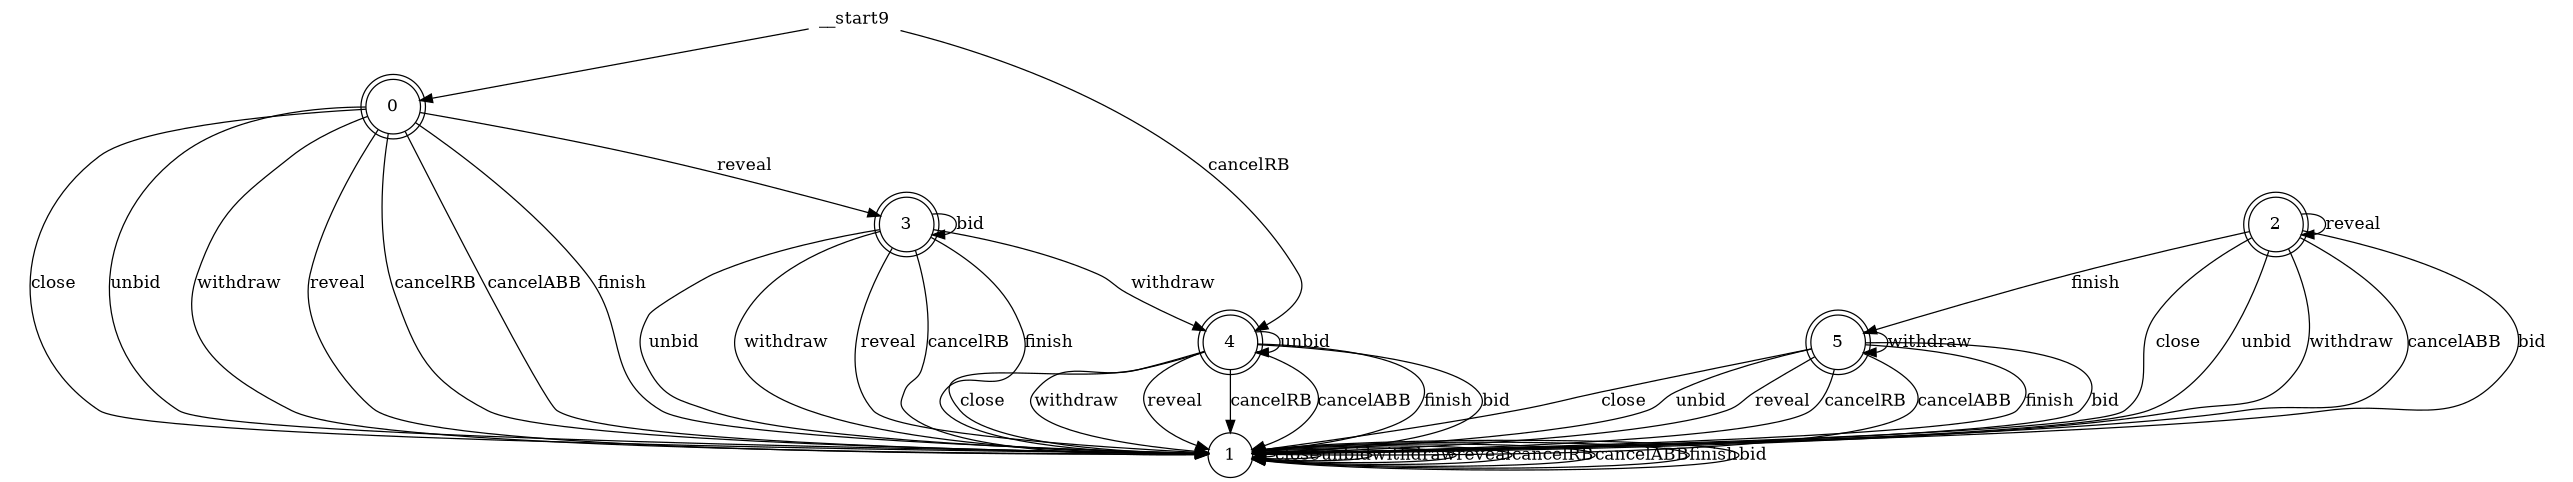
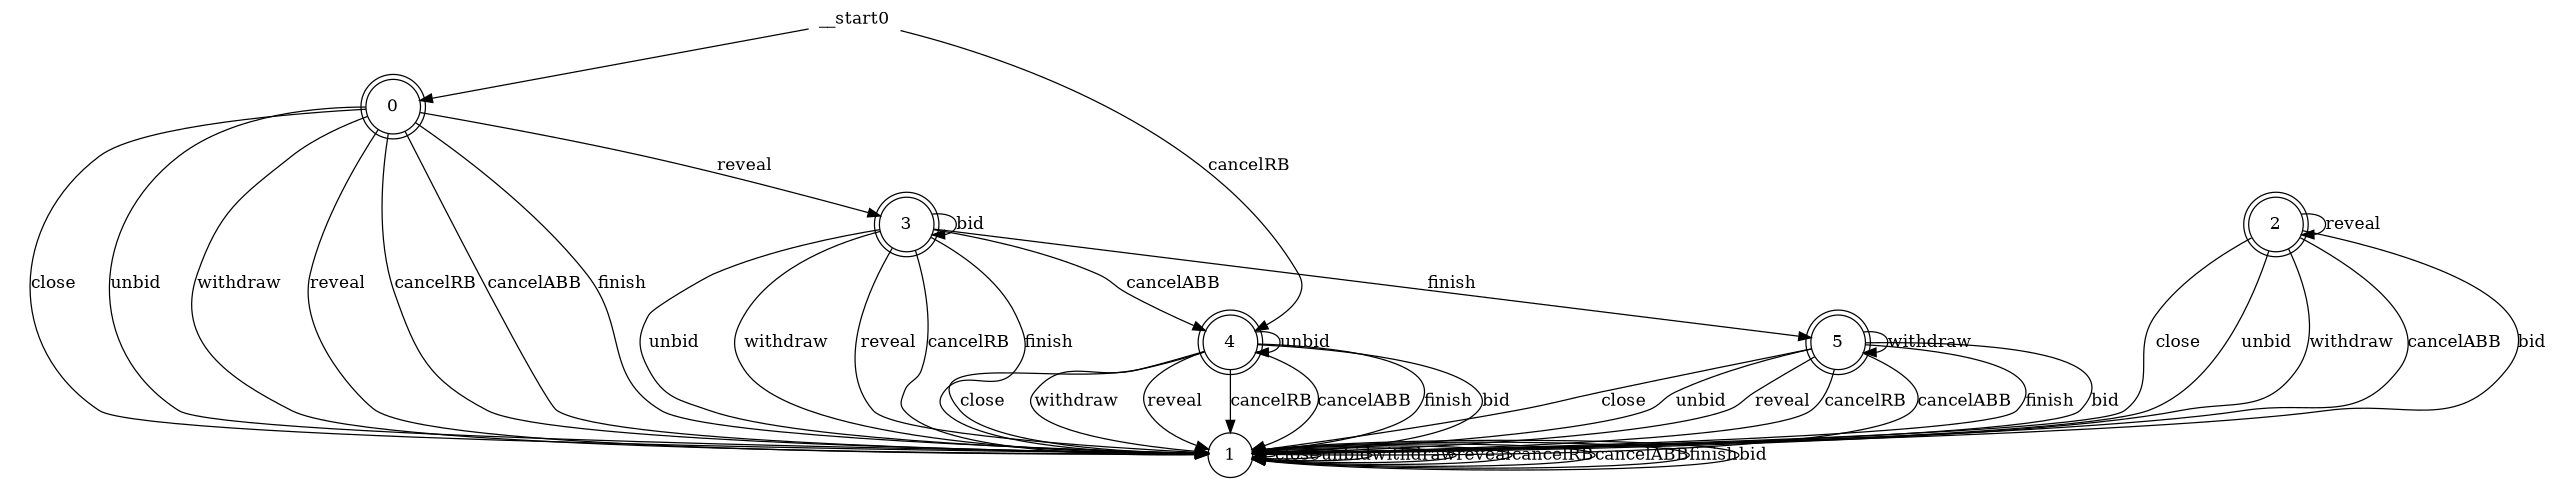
(855, 19) -> (855, 19)
(2062, 277) -> (1366, 283)
(1173, 283) -> (1173, 283)
